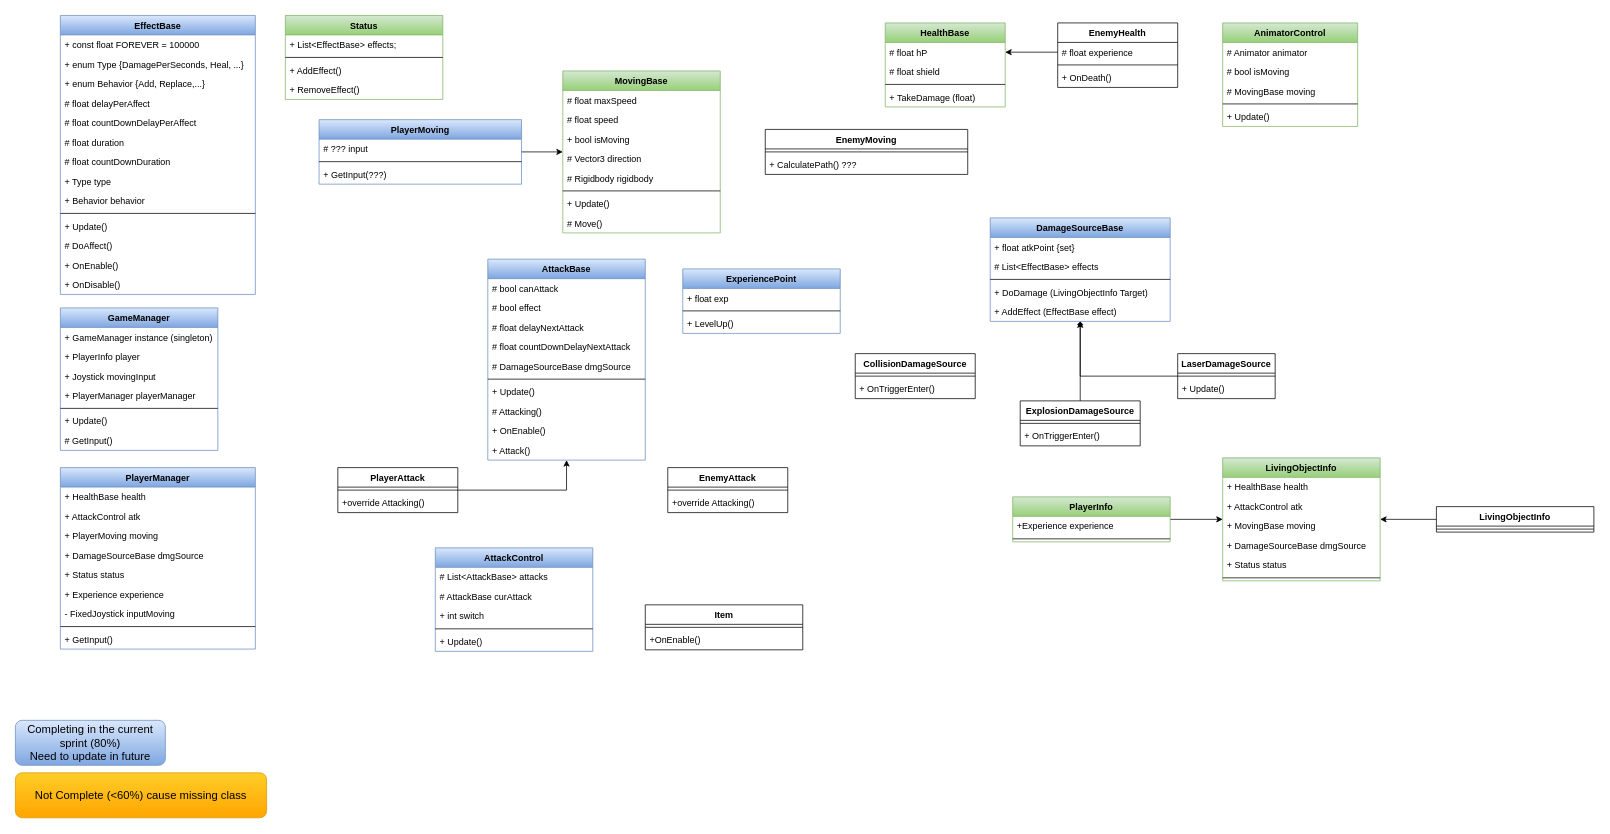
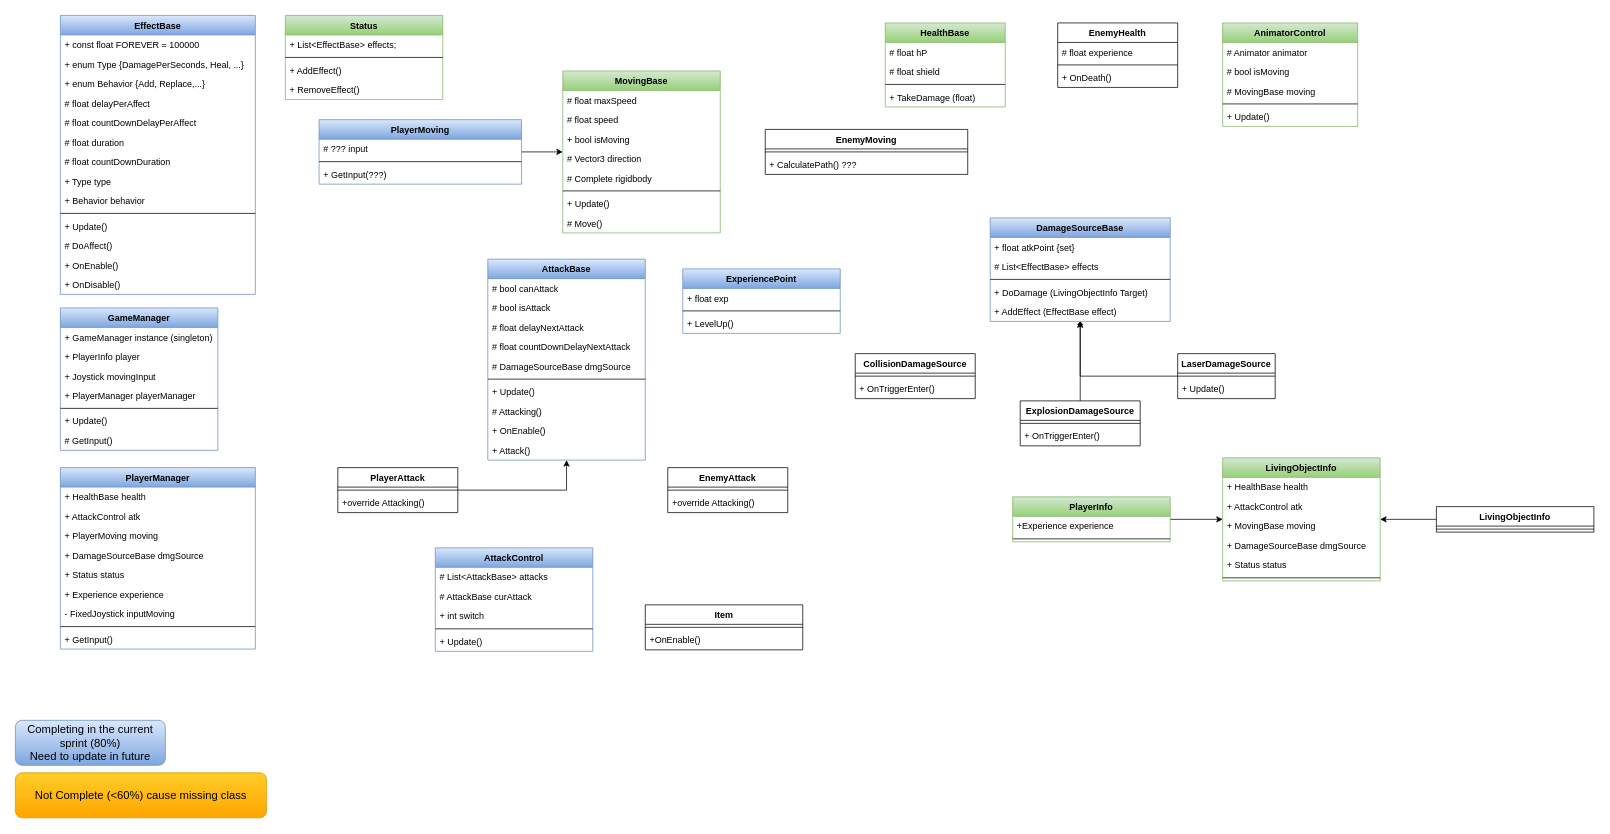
(1032, 52) -> none
(613, 179) -> (612, 179)
(521, 308) -> (525, 308)
